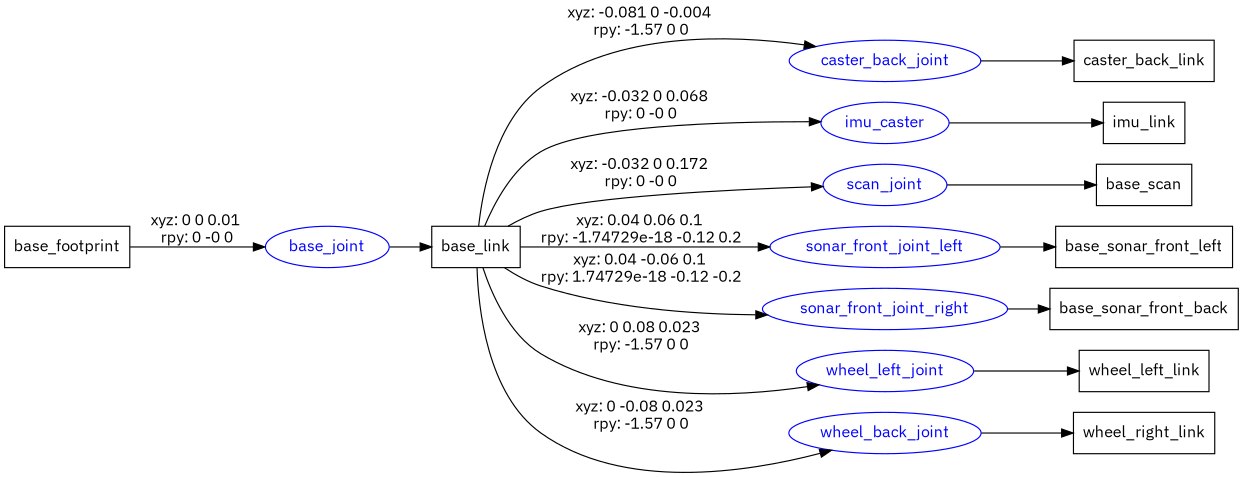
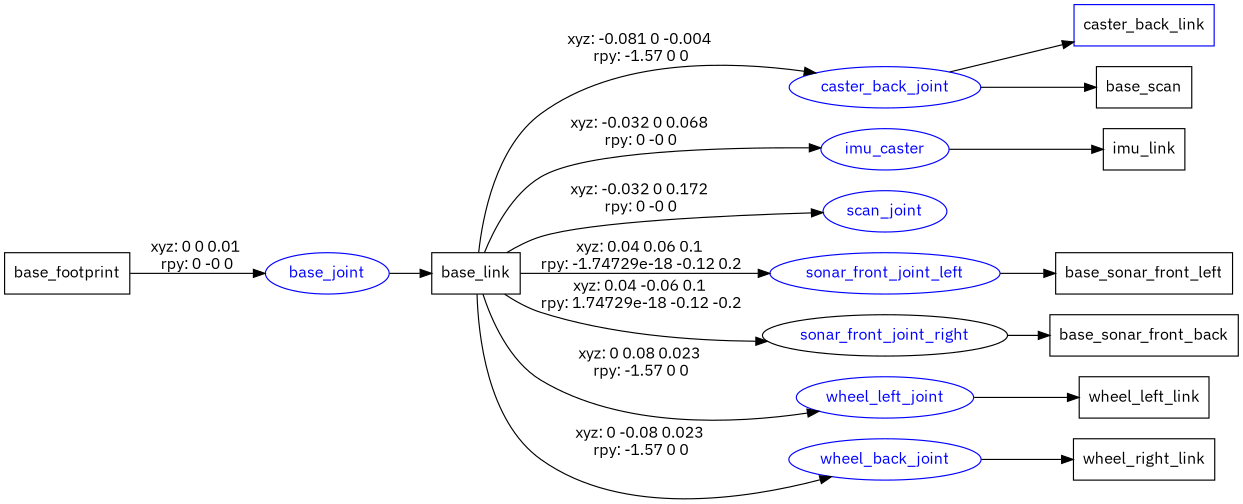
(1144, 61) -> (1144, 25)
(1016, 185) -> (1032, 87)
(885, 309) -> (885, 335)
